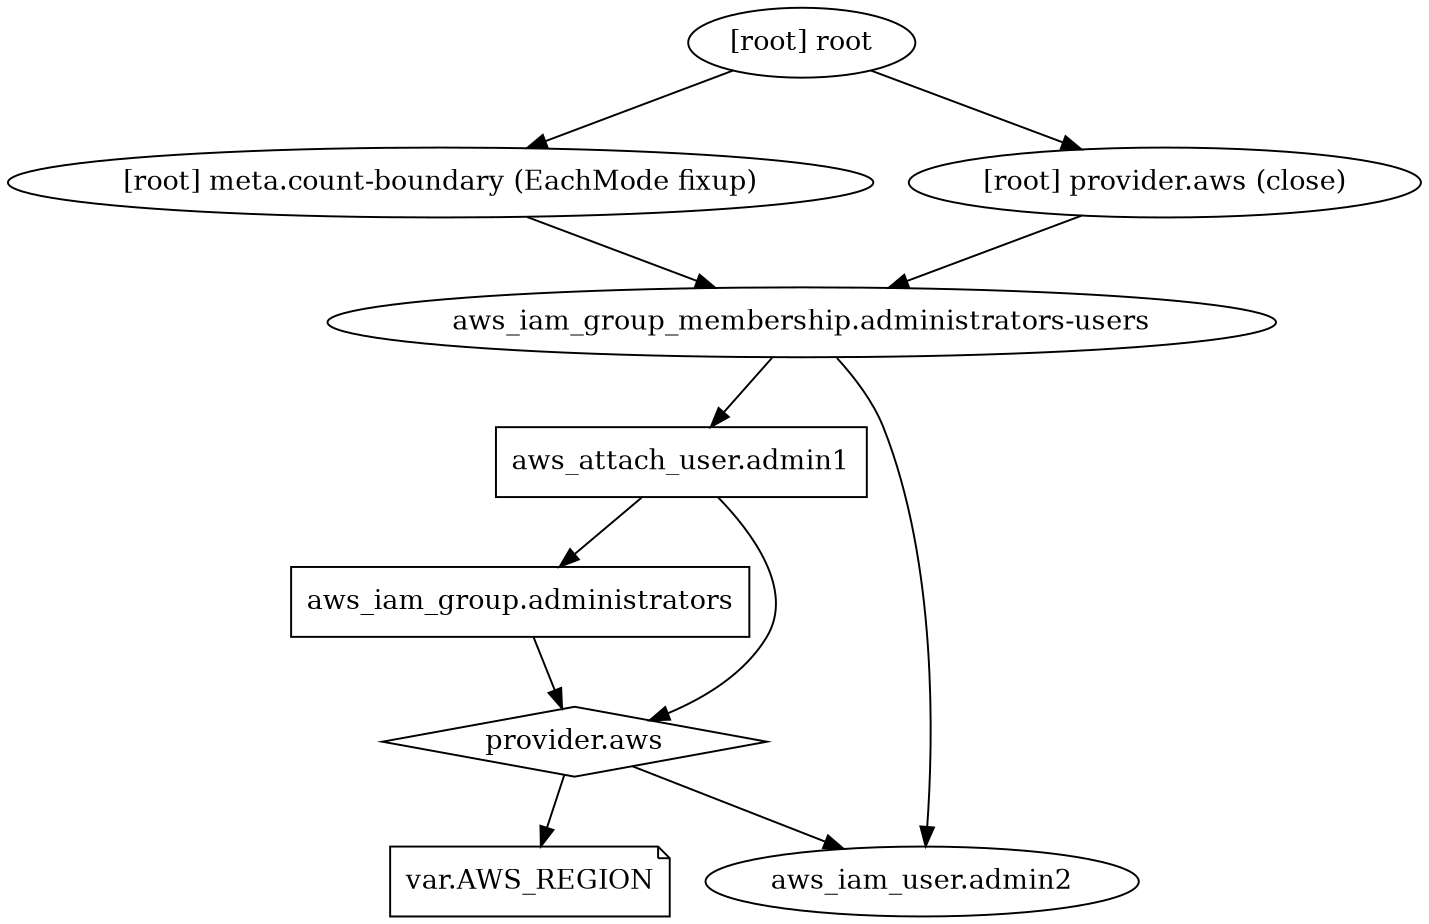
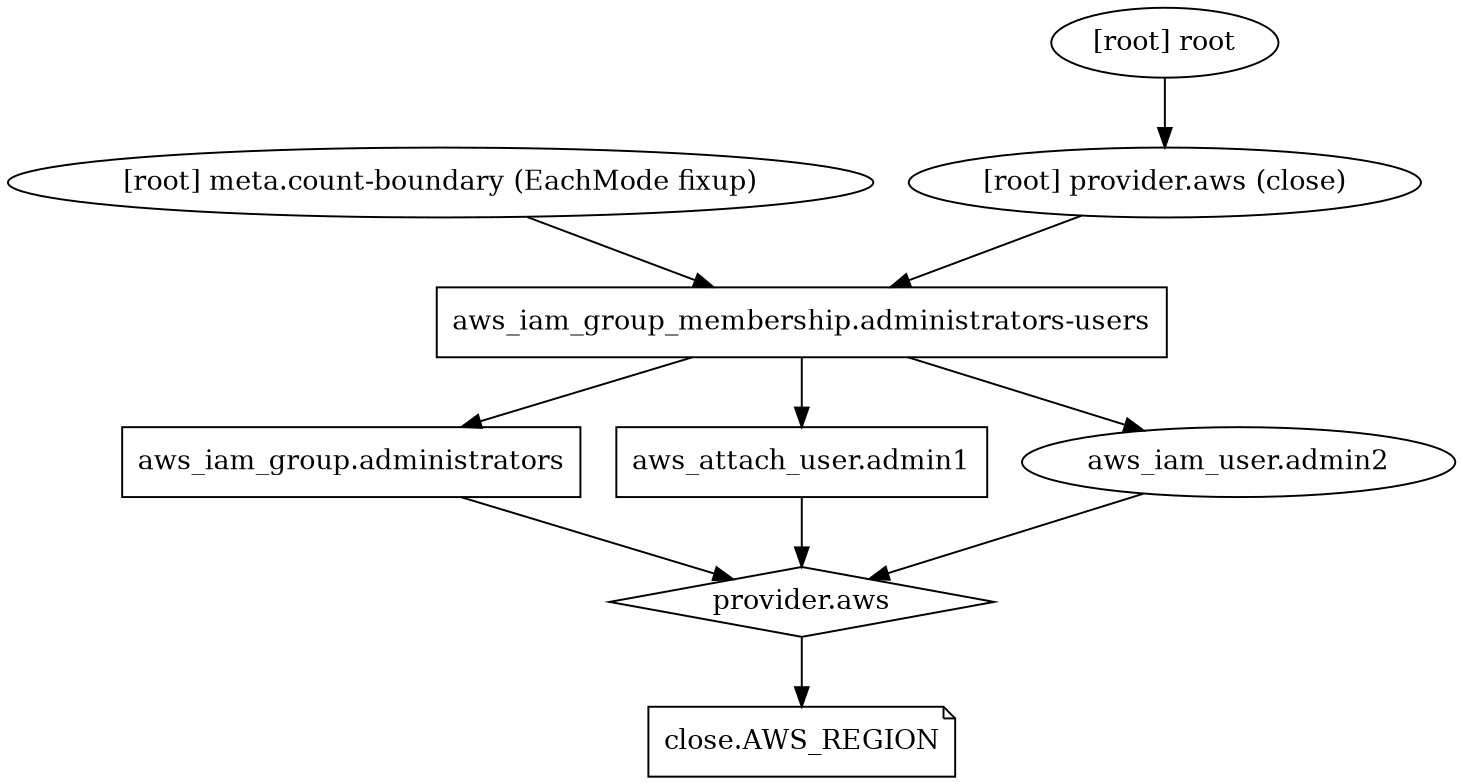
(639, 106) -> none
(802, 322) -> (802, 322)
(608, 526) -> (586, 389)
(729, 804) -> (1016, 533)
(530, 882) -> (802, 742)
